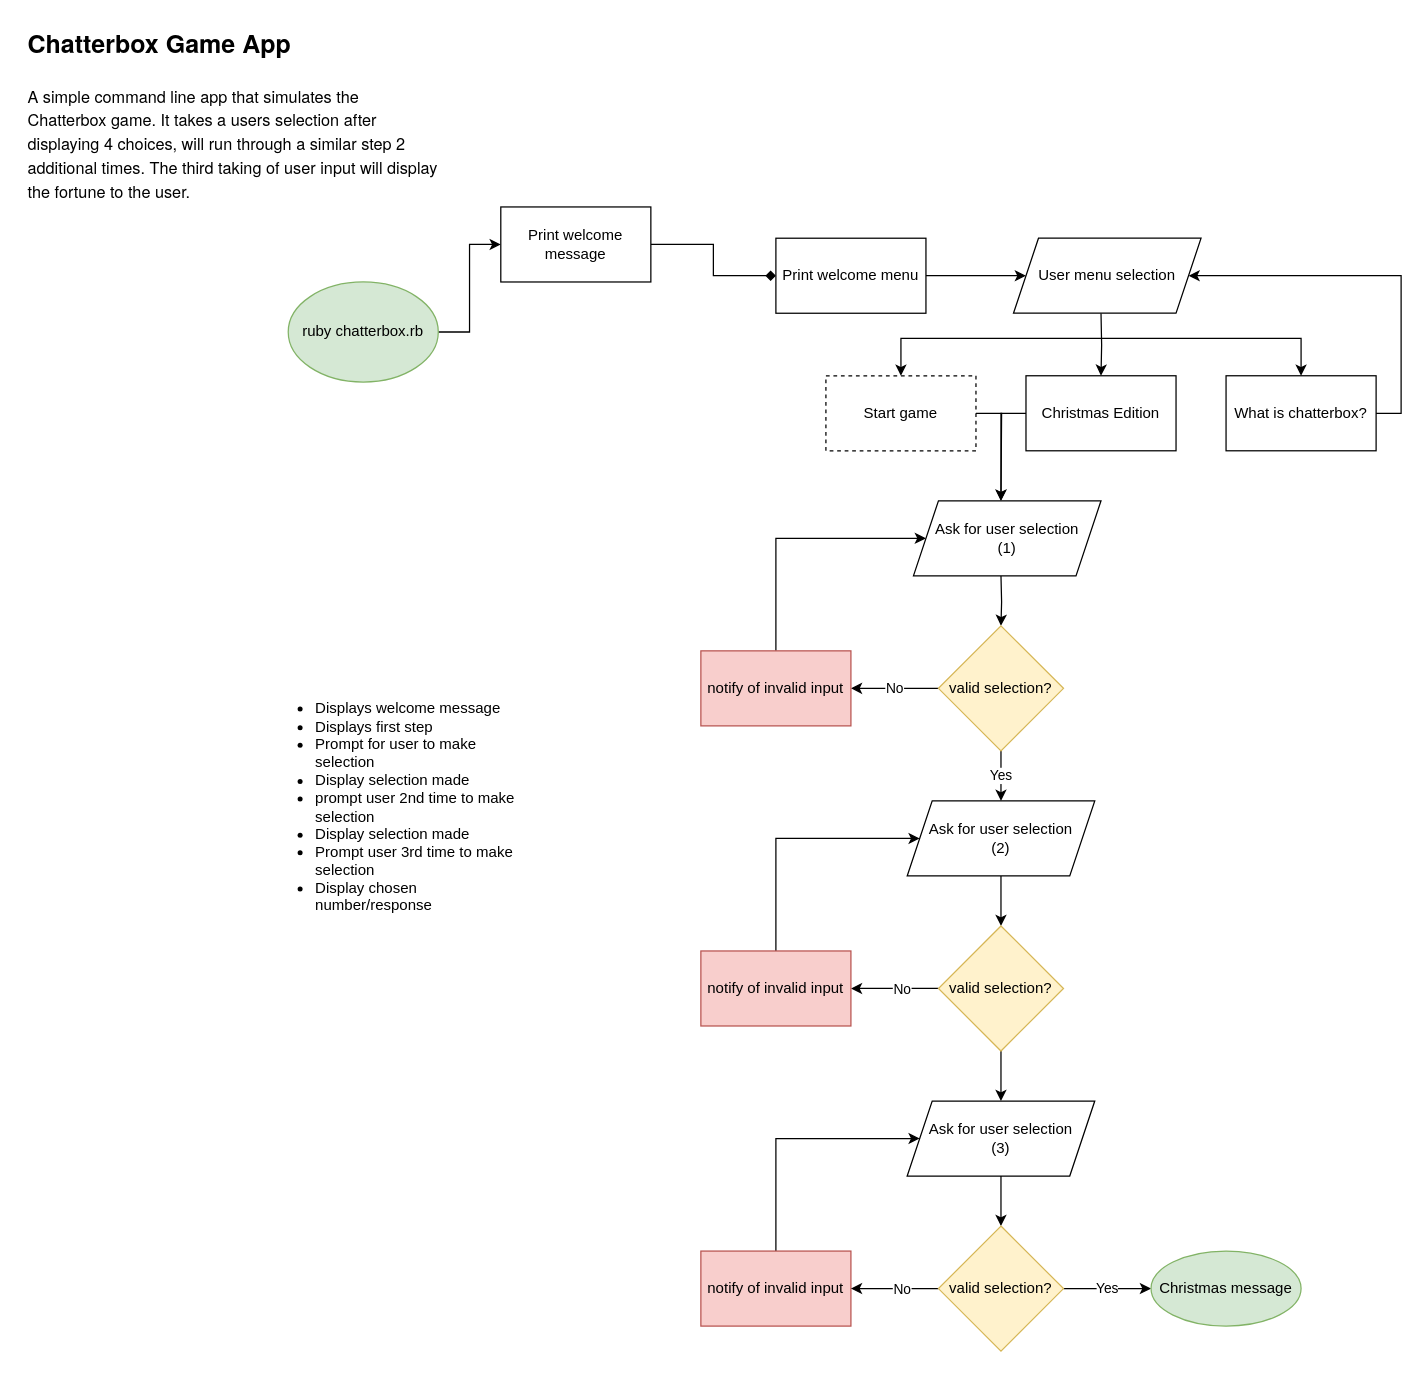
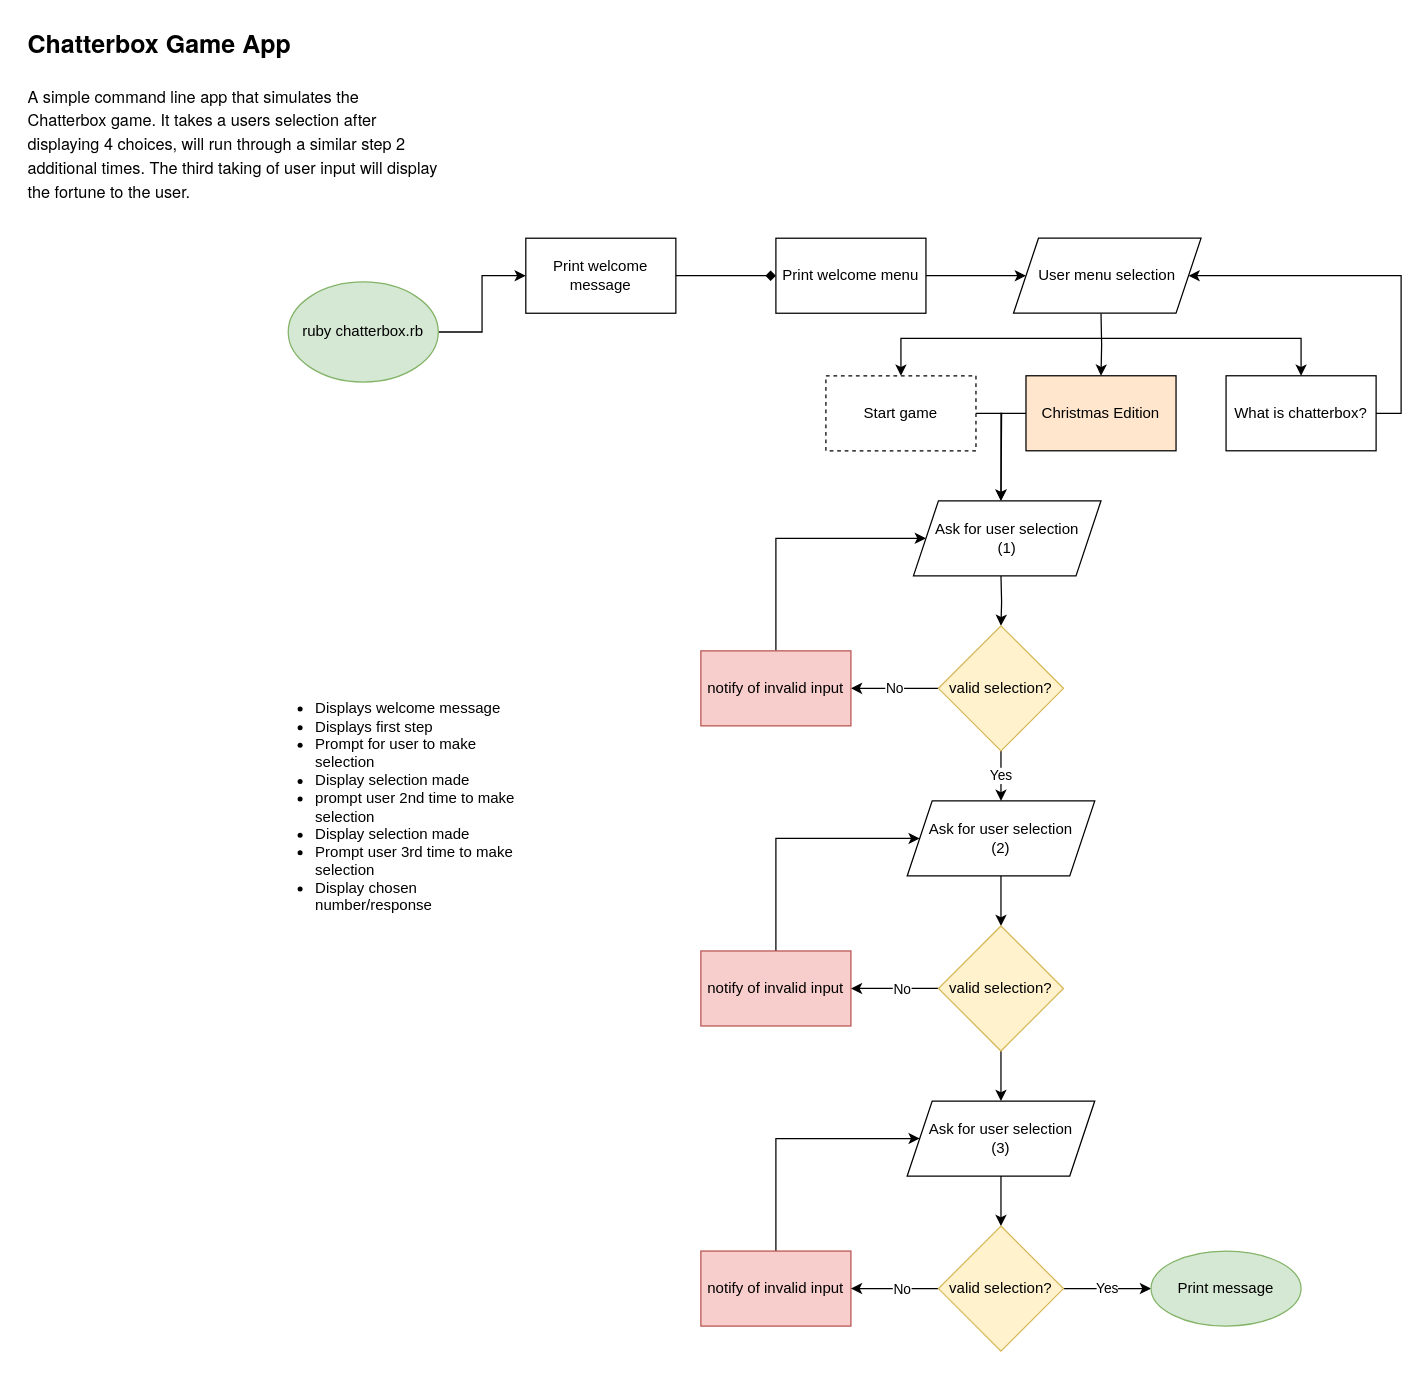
(576, 244) -> (601, 276)
(1101, 413) -> (1101, 413)
(1226, 1288) -> (1226, 1288)
